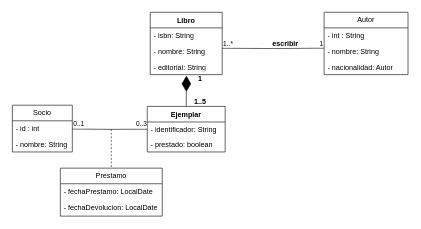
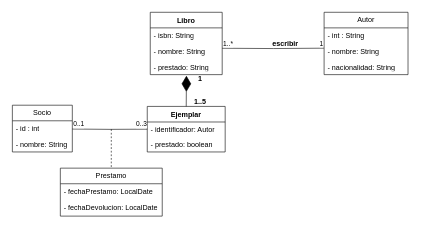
(186, 68) -> (186, 68)
(365, 68) -> (366, 68)
(187, 135) -> (187, 135)
